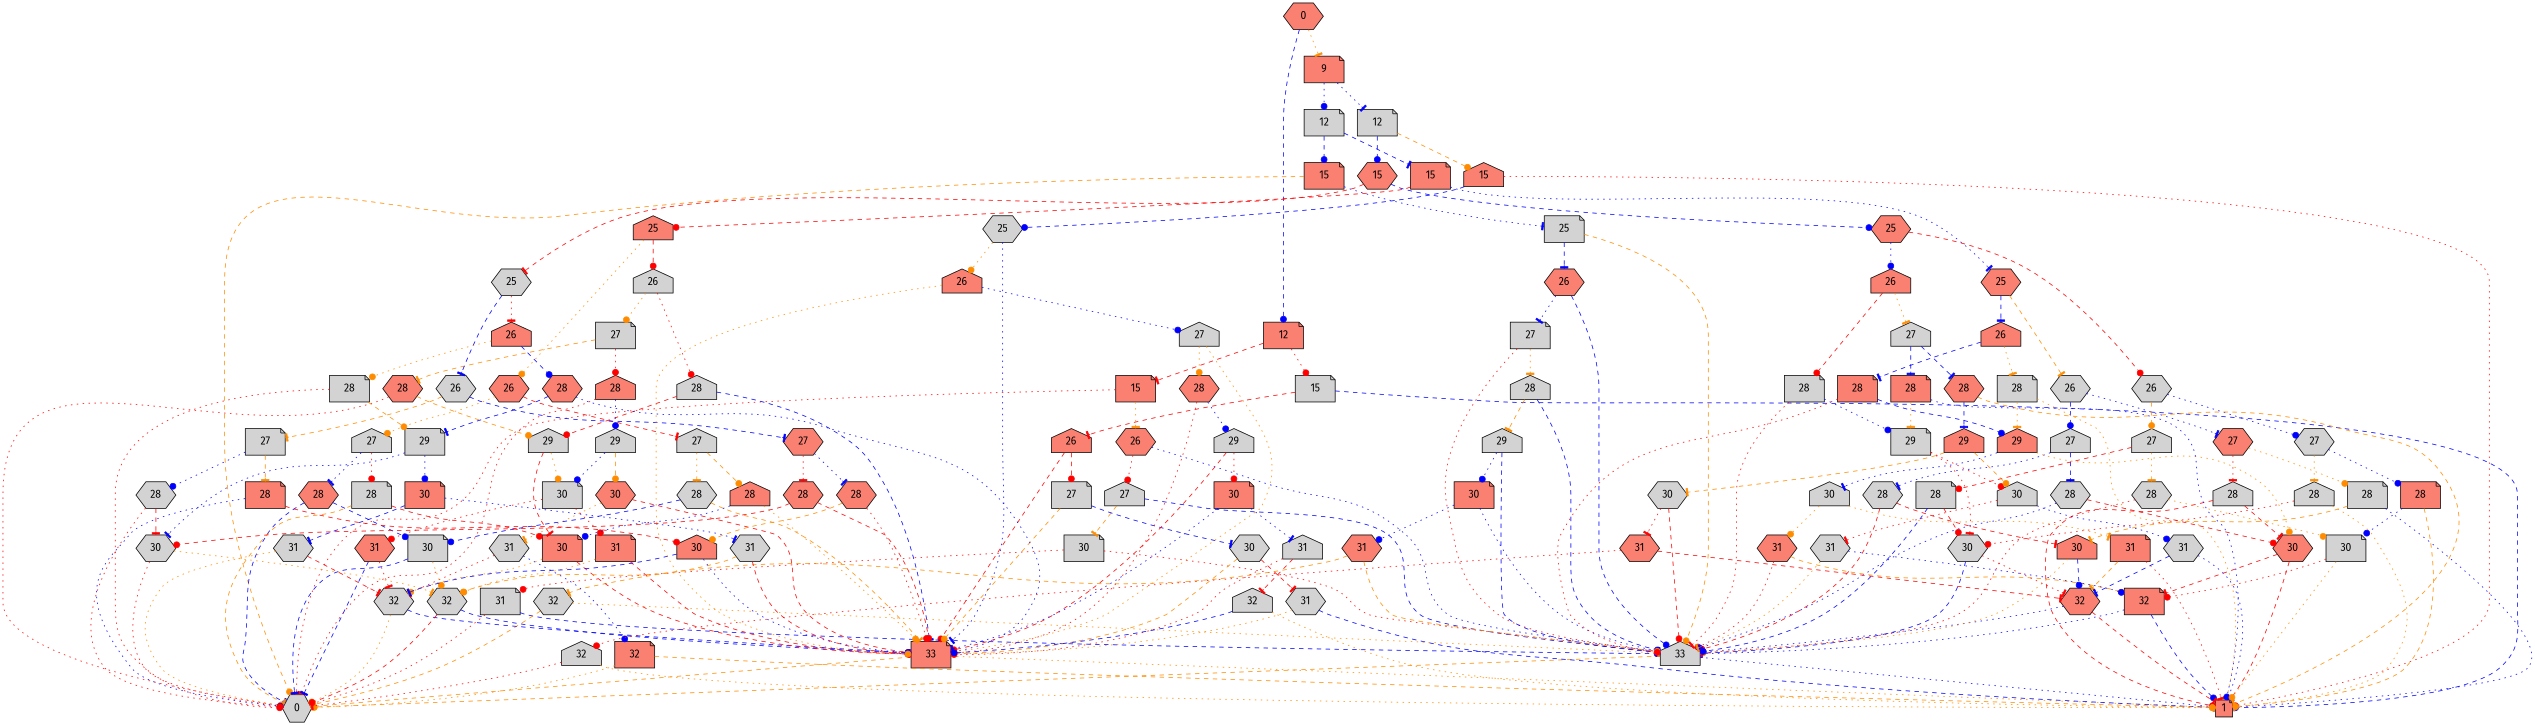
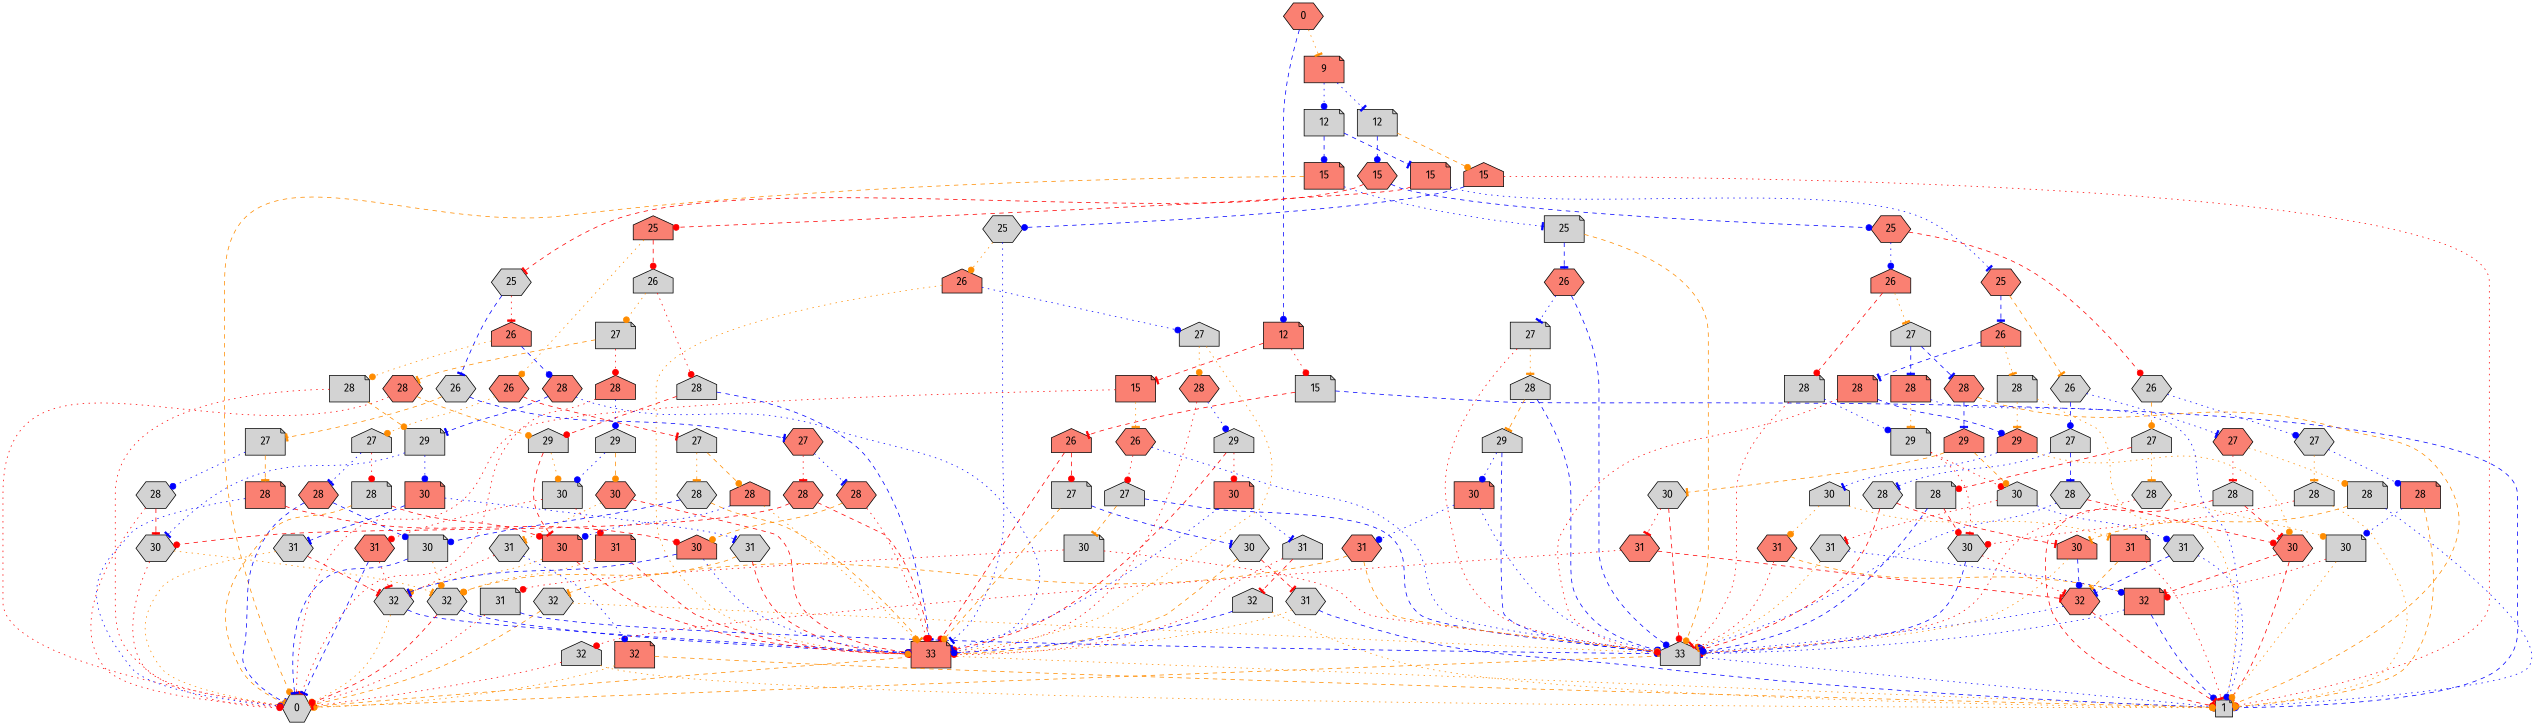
(2224, 708) -> (2224, 708)
